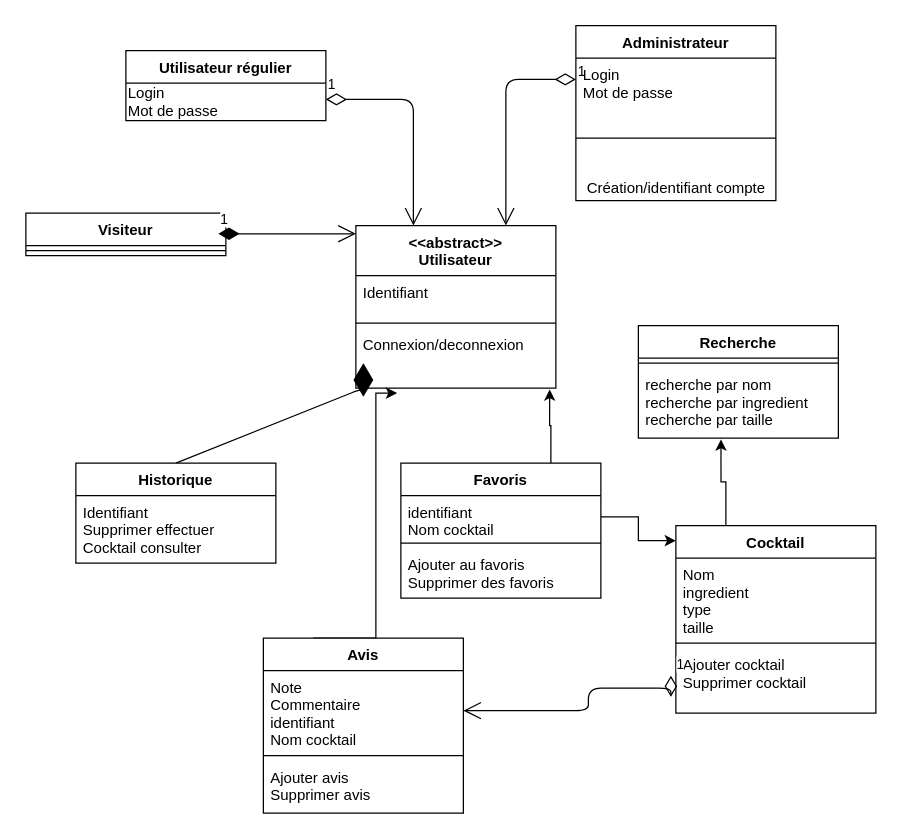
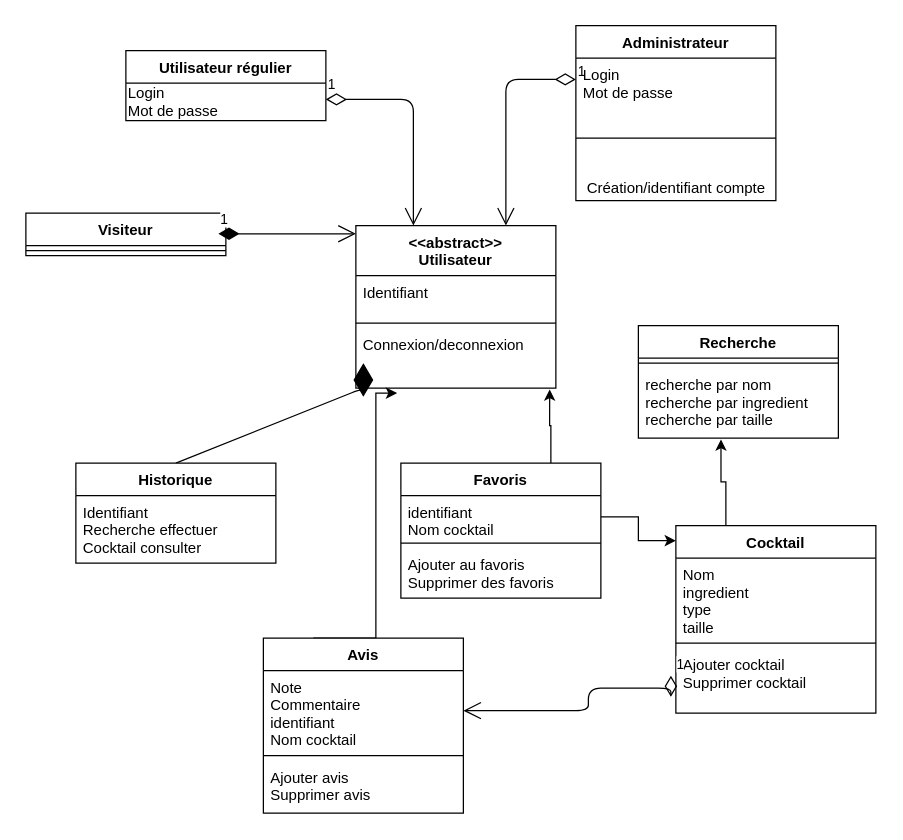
(125, 513) -> (125, 513)
